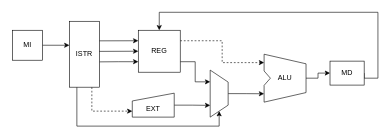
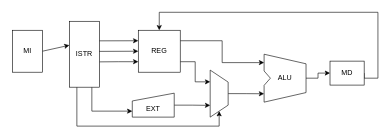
(27, 45) -> (27, 51)
(222, 49) -> (222, 49)
(98, 111) -> (98, 111)
